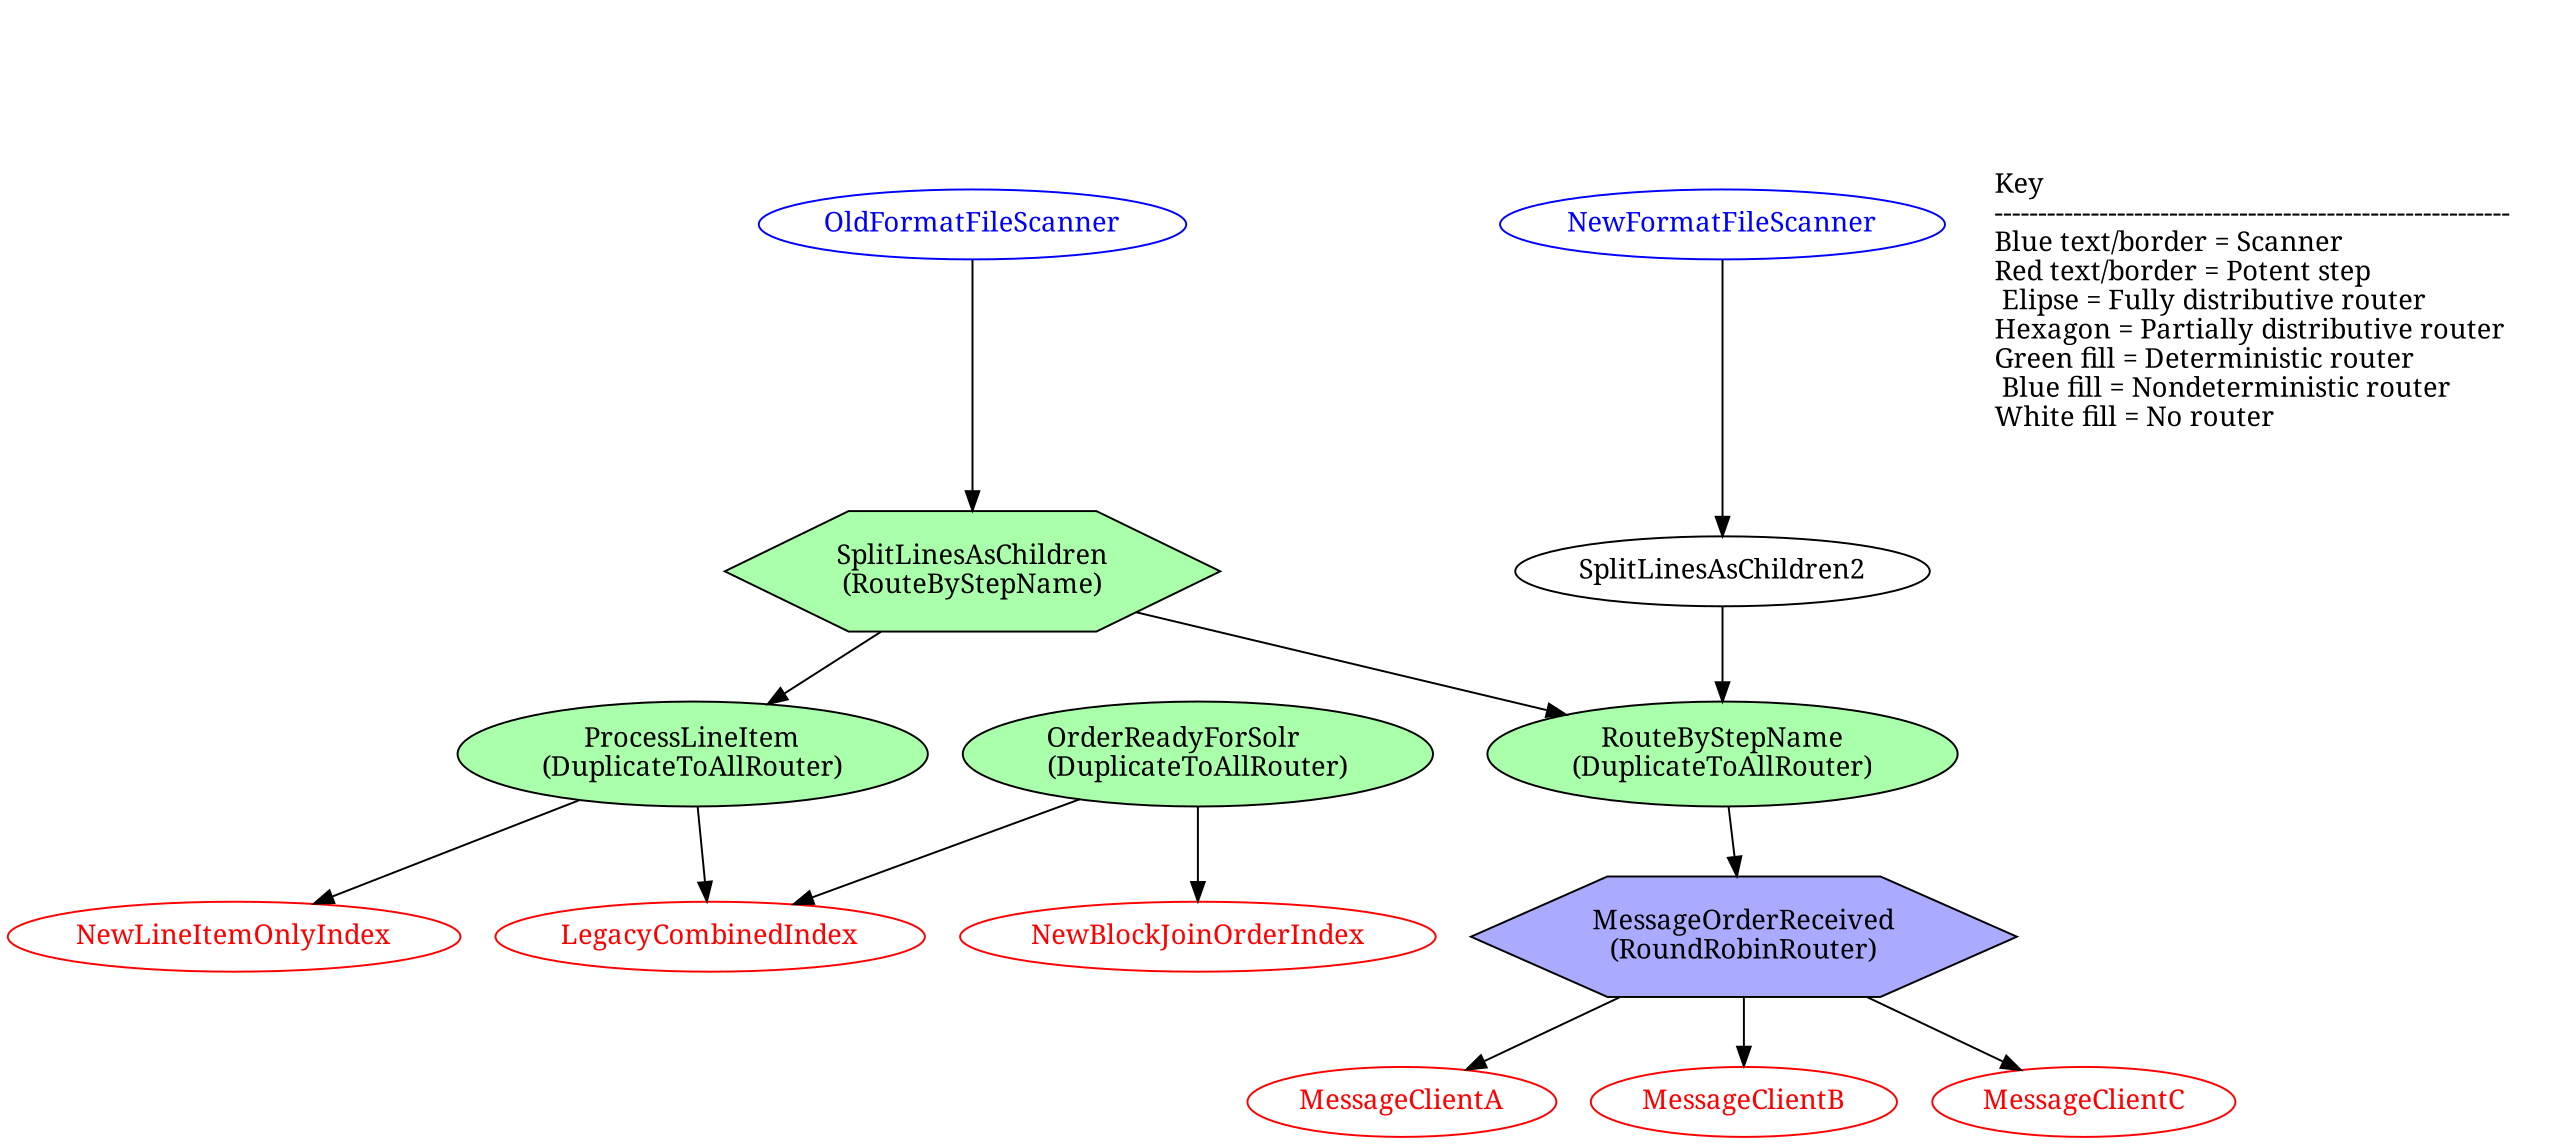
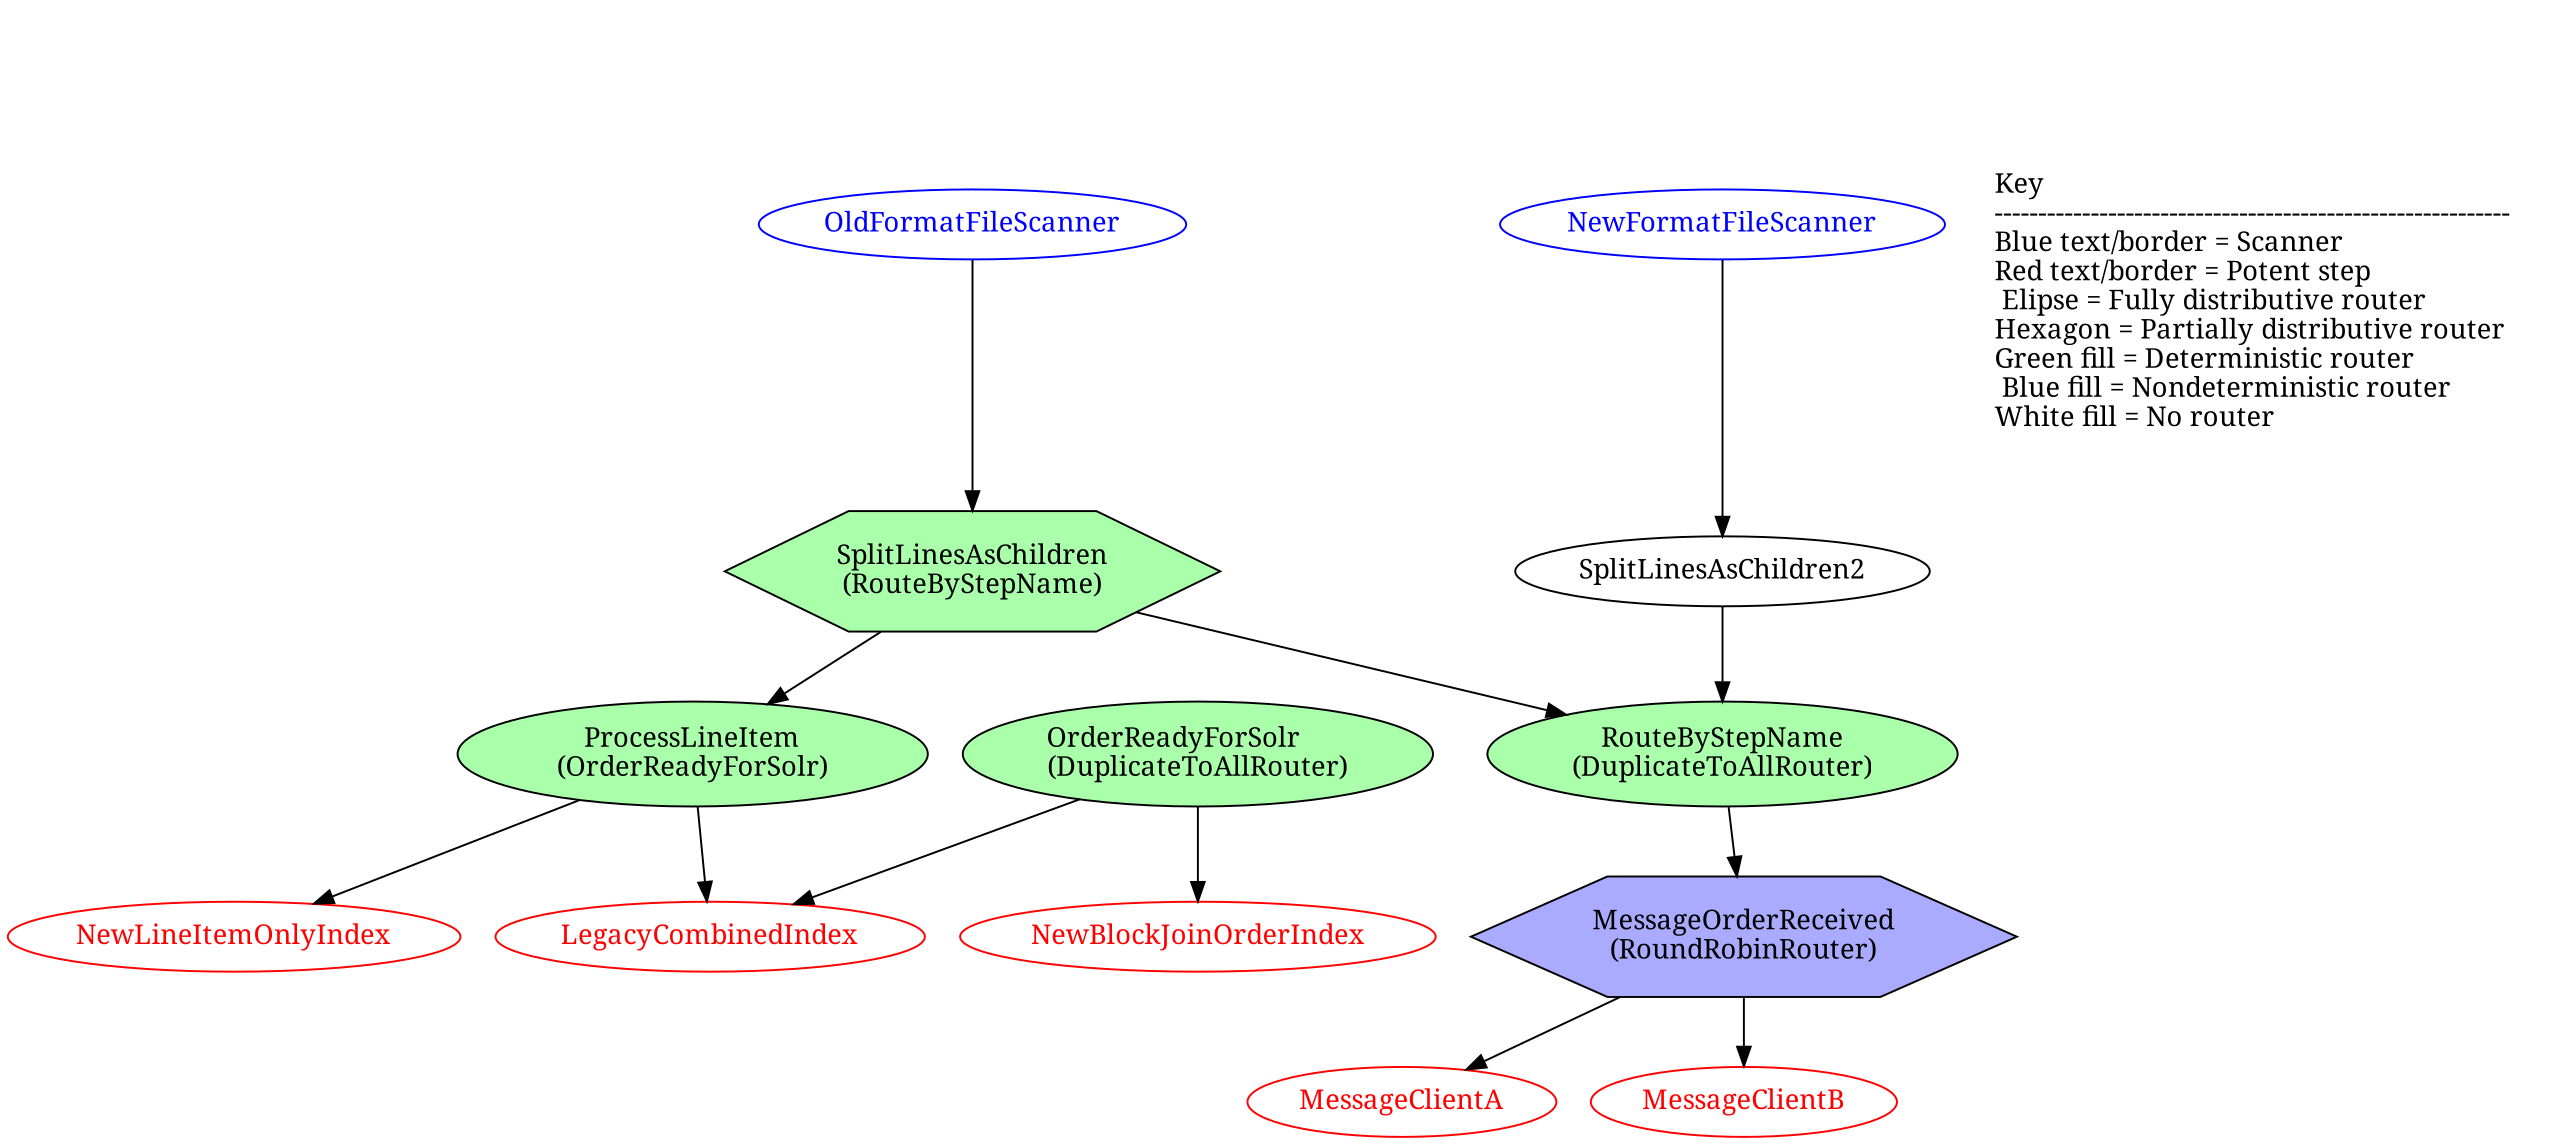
(693, 754) -> (693, 754)
(2084, 1102) -> none
